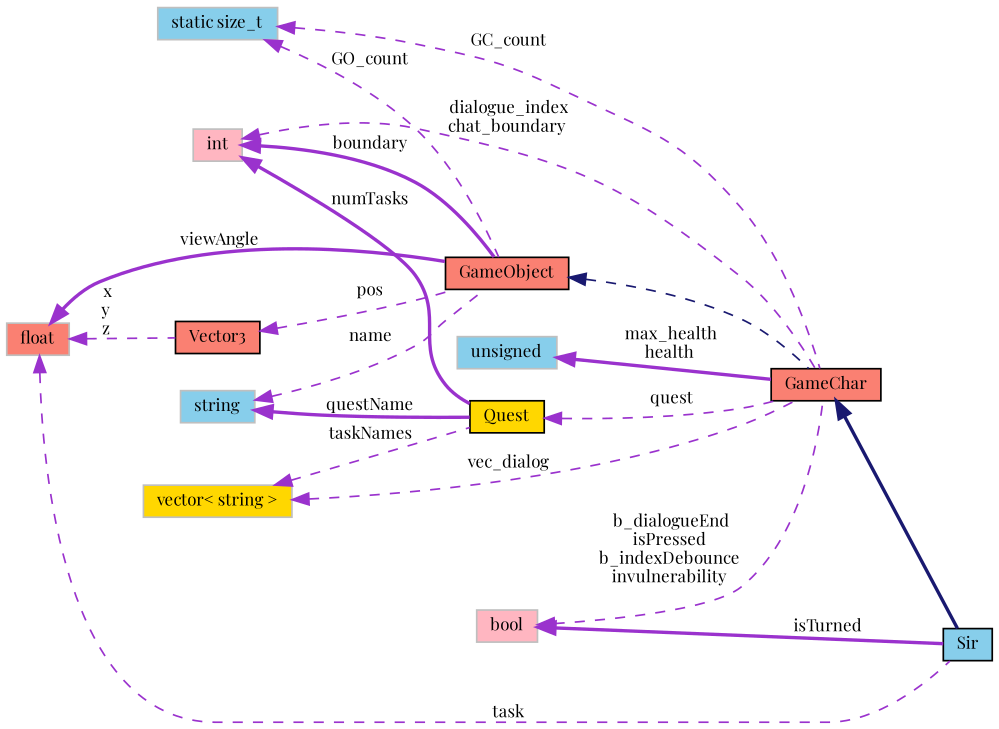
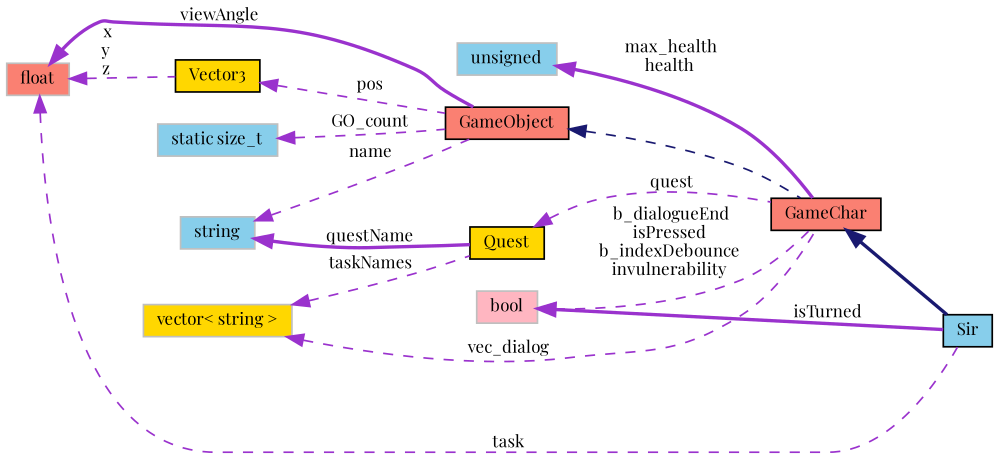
(617, 115) -> none
(218, 145) -> none
(218, 338) -> (218, 76)
